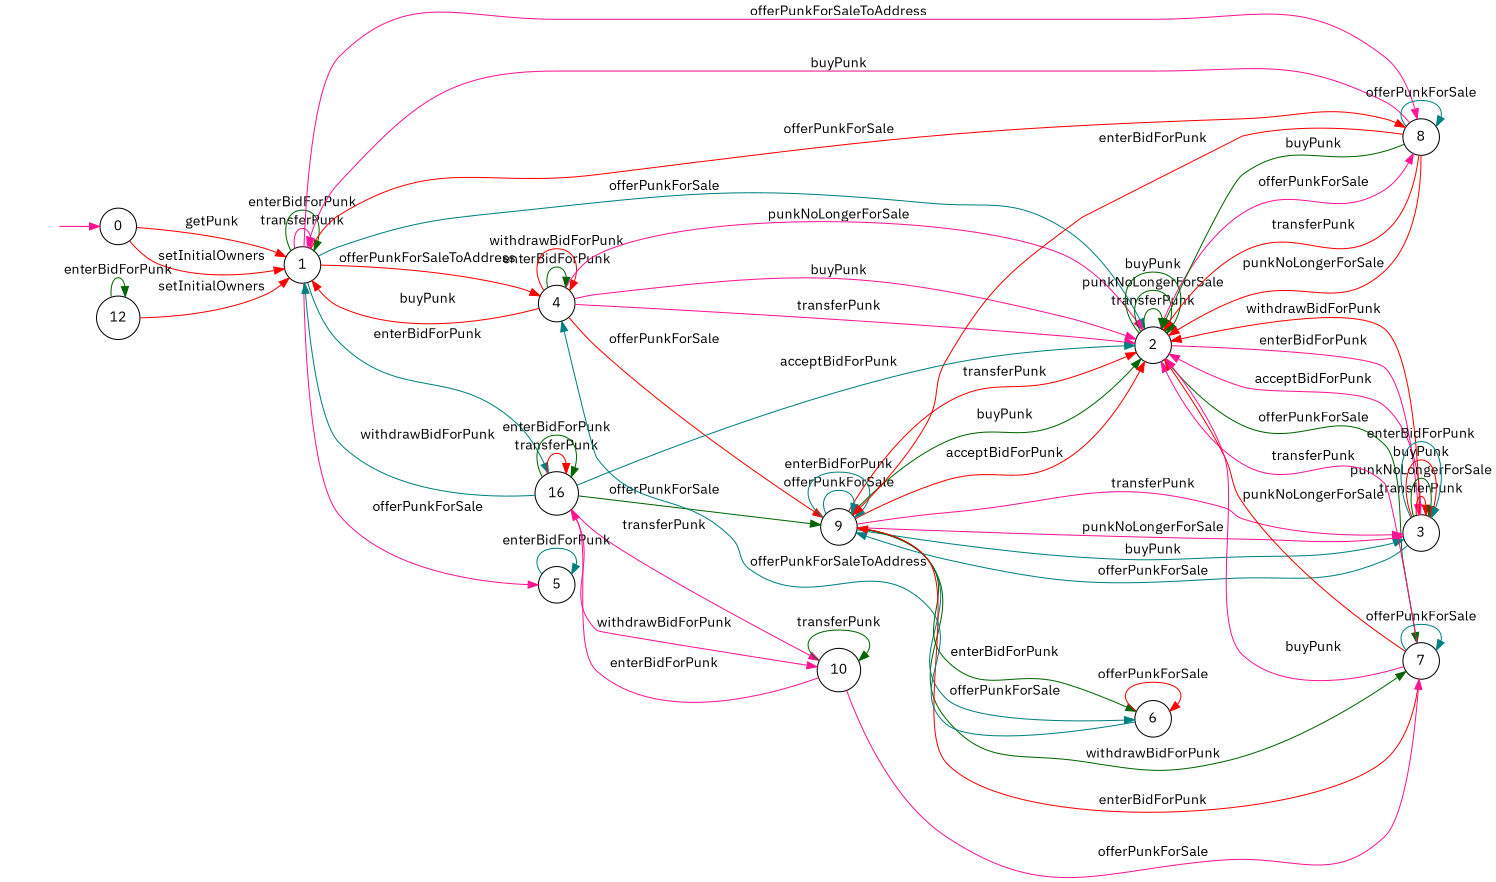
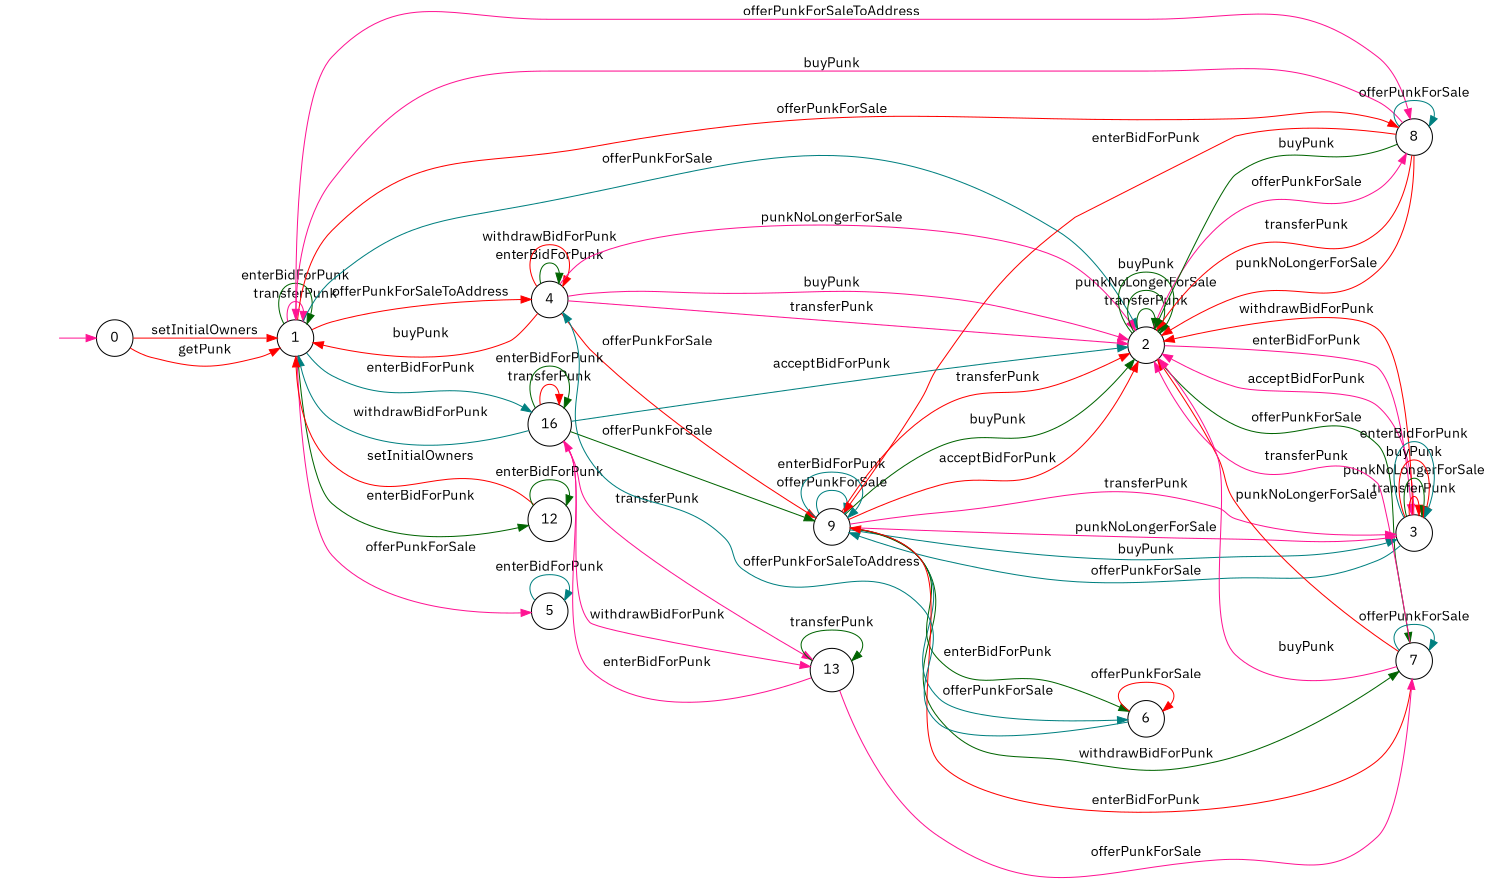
none -> (349, 515)
(839, 670) -> (832, 670)
